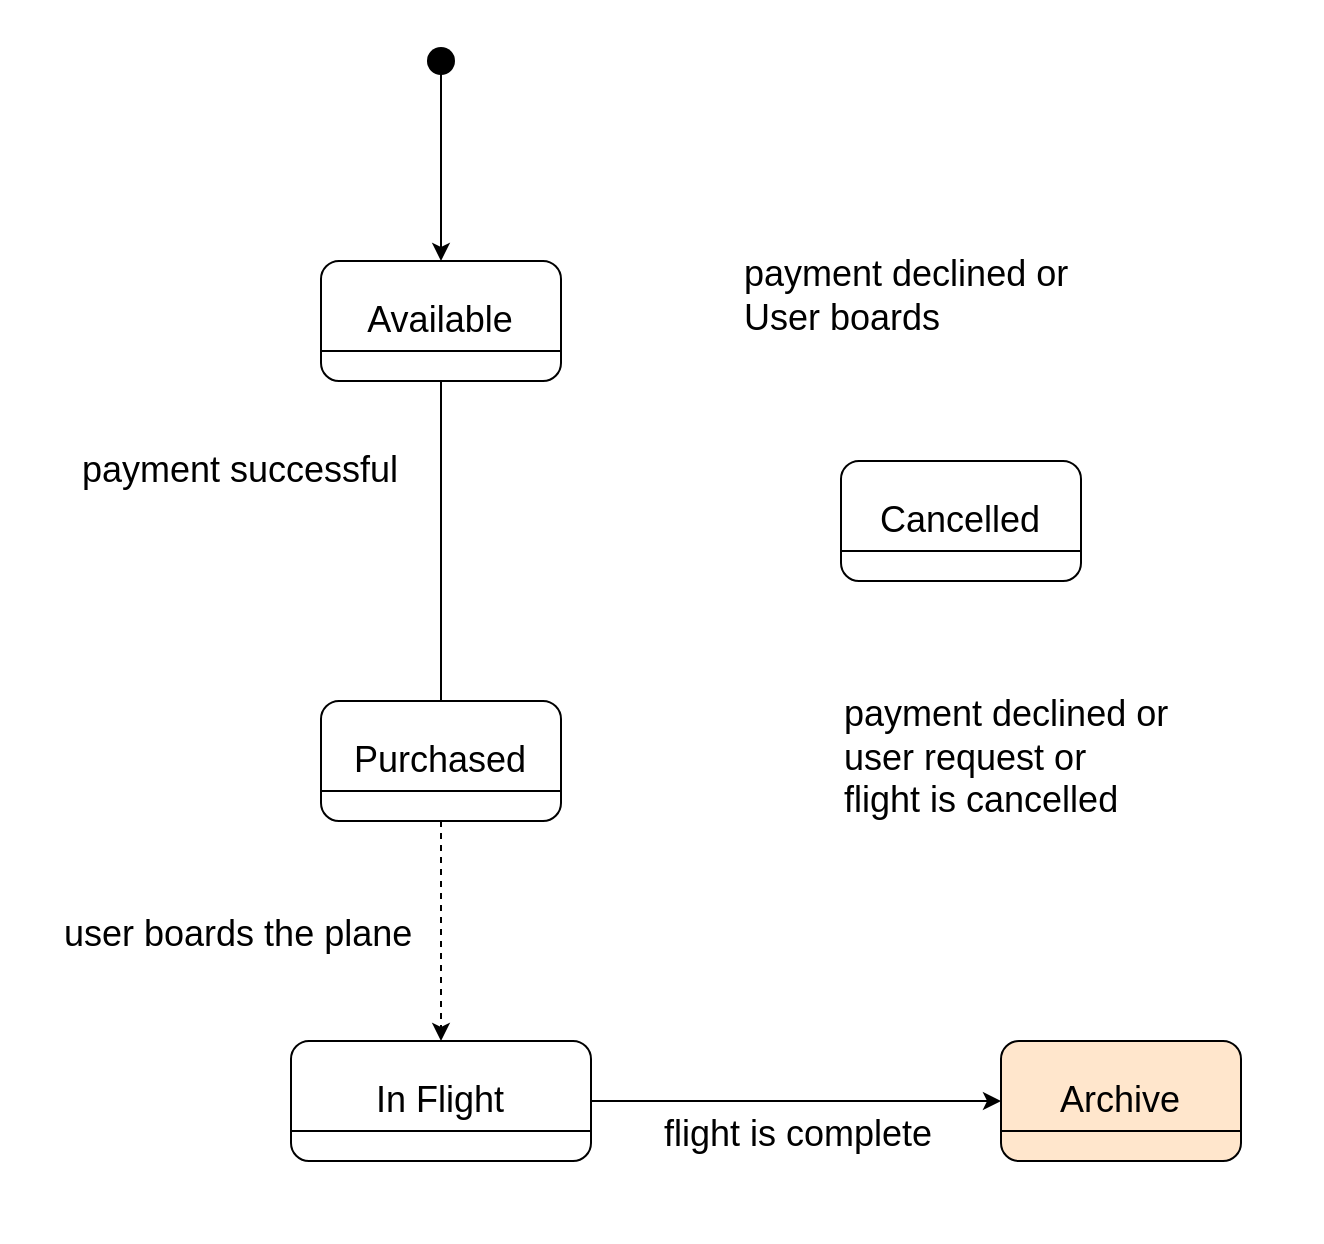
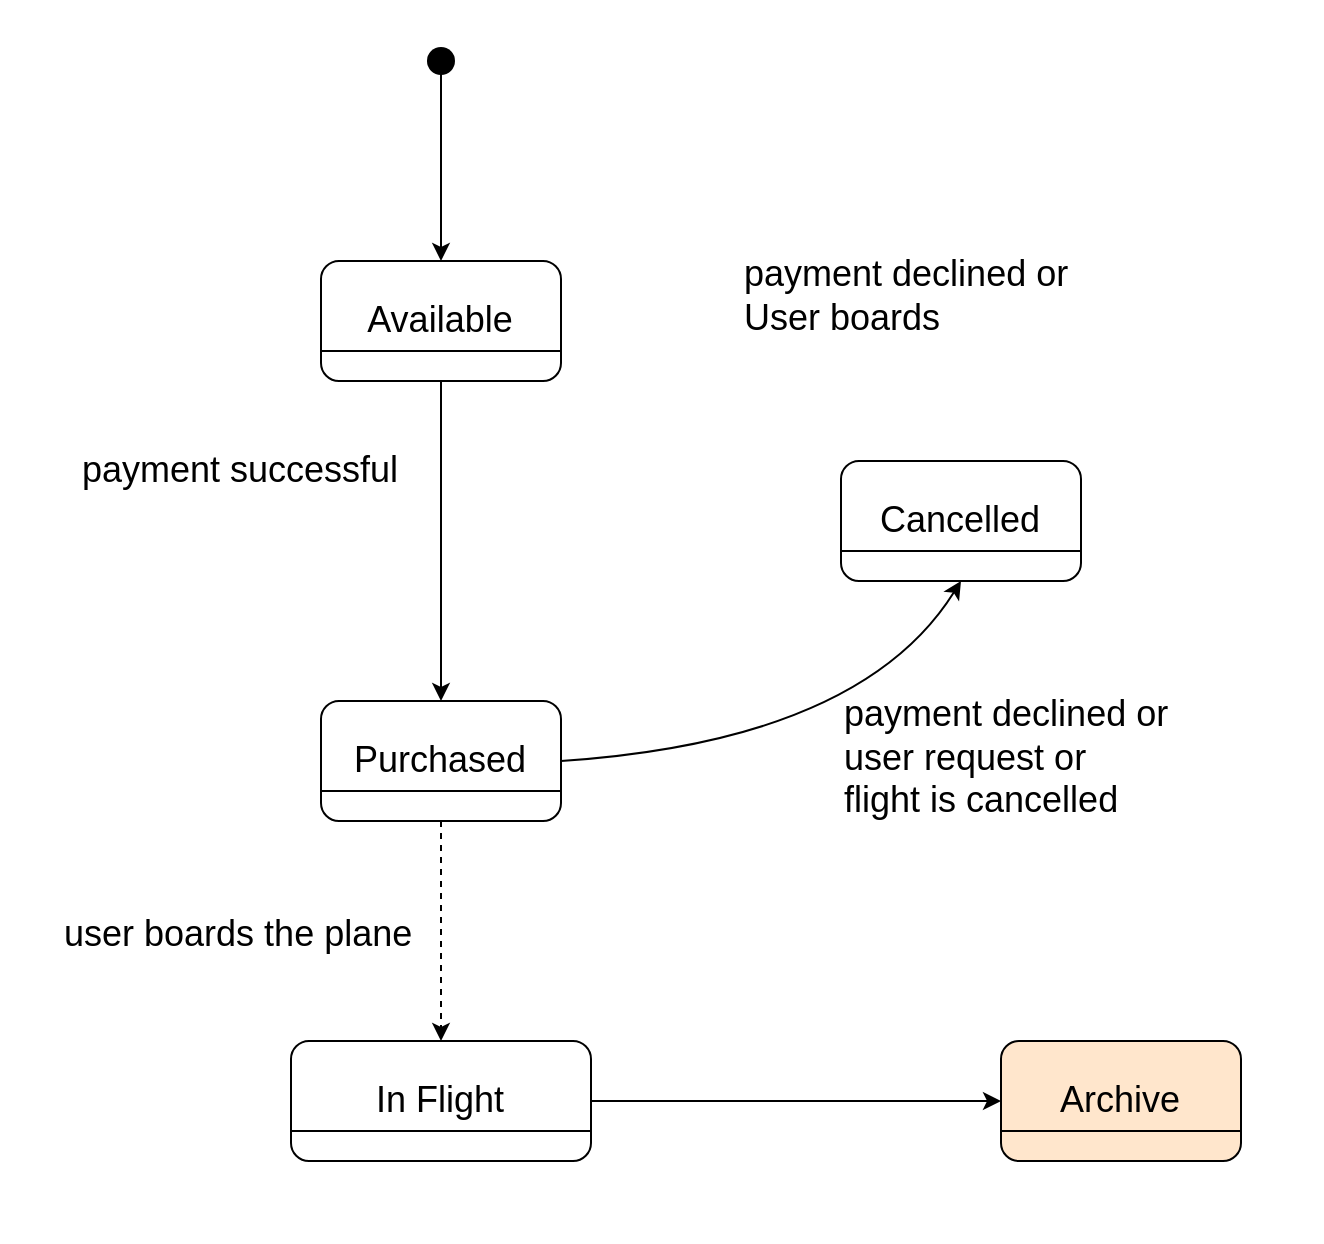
(441, 691) -> (441, 686)
none -> (778, 720)
(821, 1151) -> none
